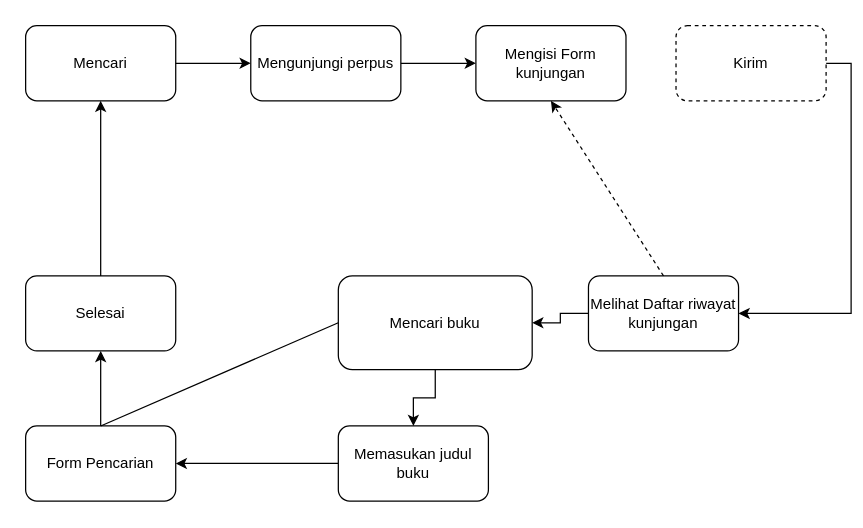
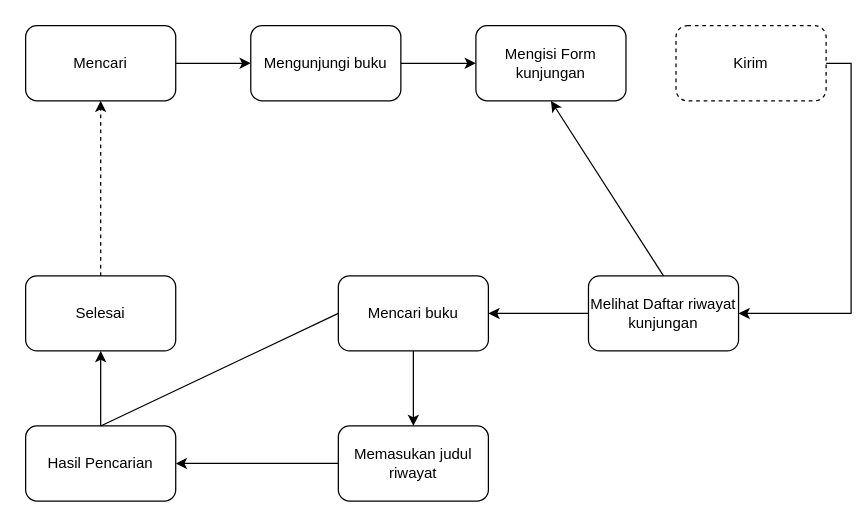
(326, 63) -> (326, 63)
(101, 191) -> (101, 191)
(610, 192) -> (610, 192)
(435, 323) -> (413, 313)
(101, 463) -> (101, 463)
(413, 463) -> (413, 463)
